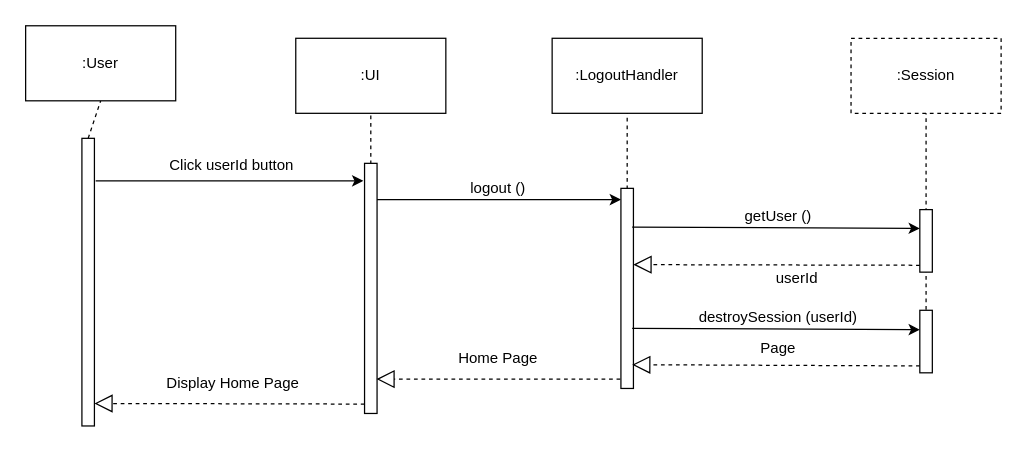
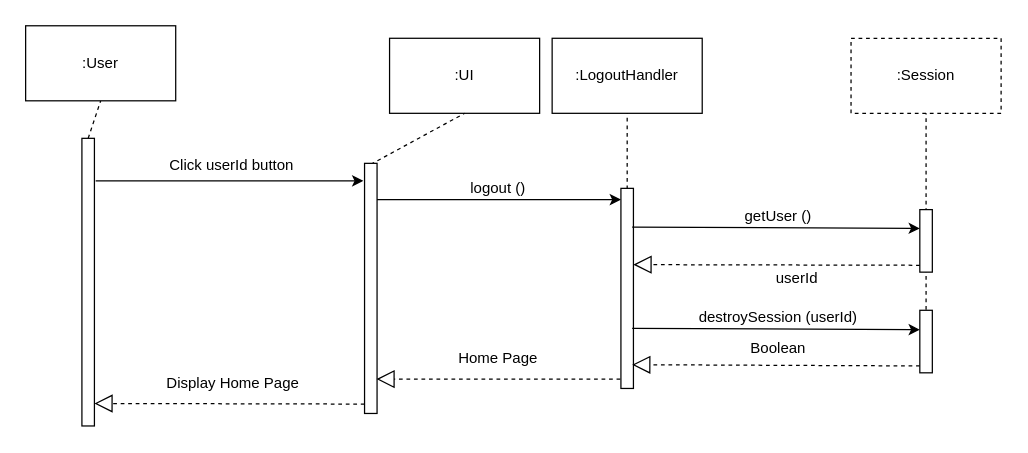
(371, 76) -> (464, 76)
(778, 348) -> (778, 348)
